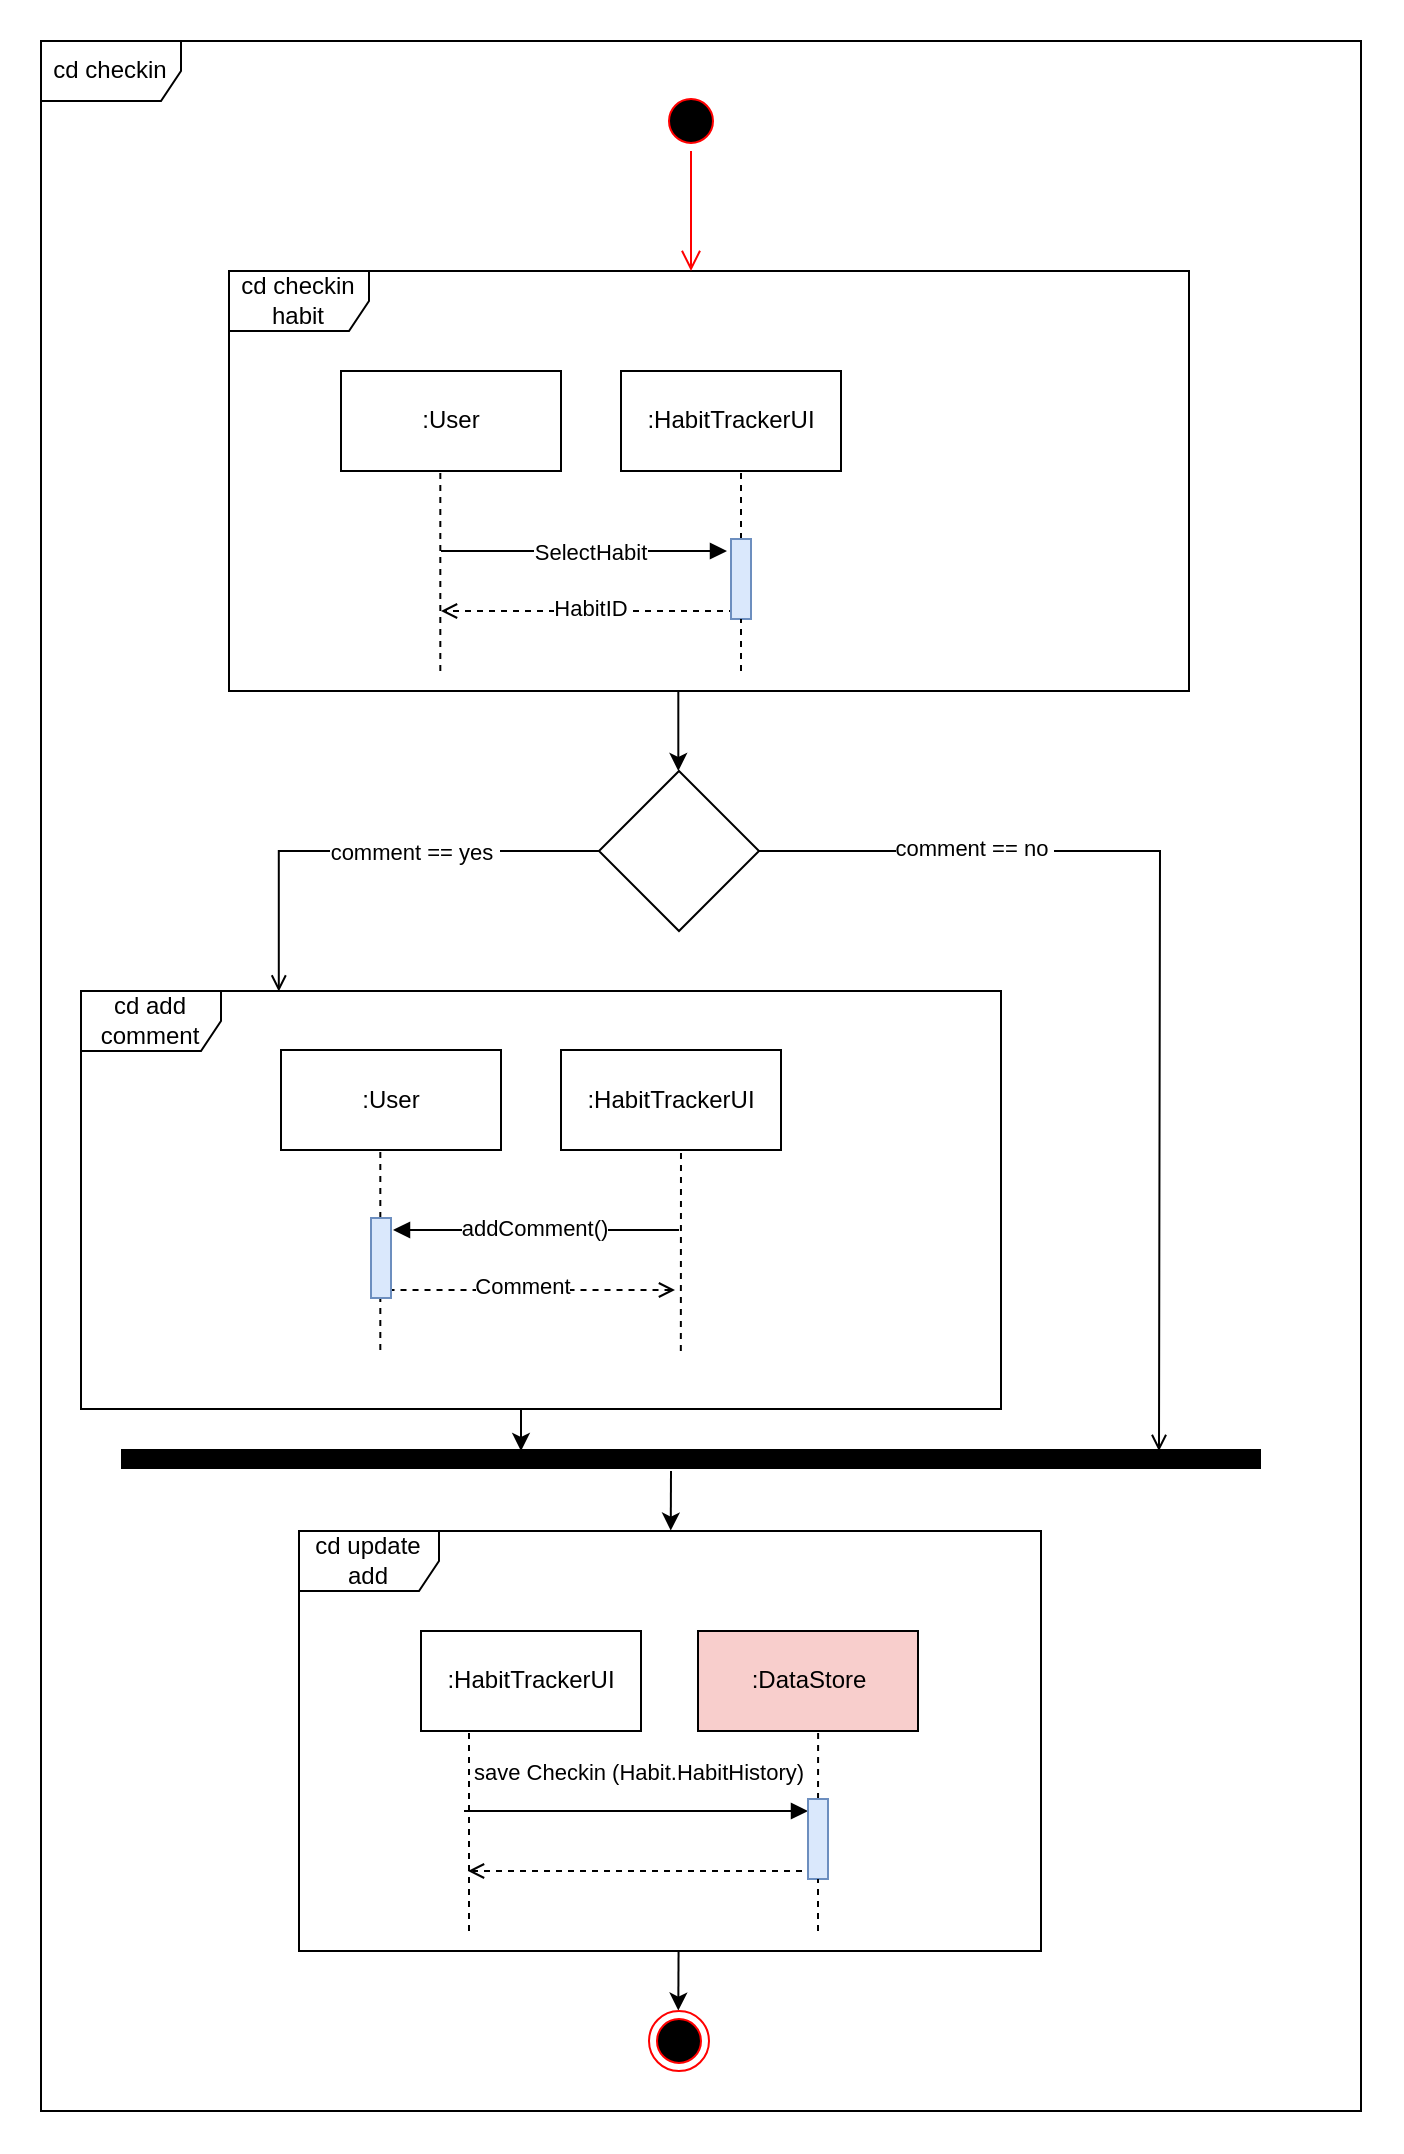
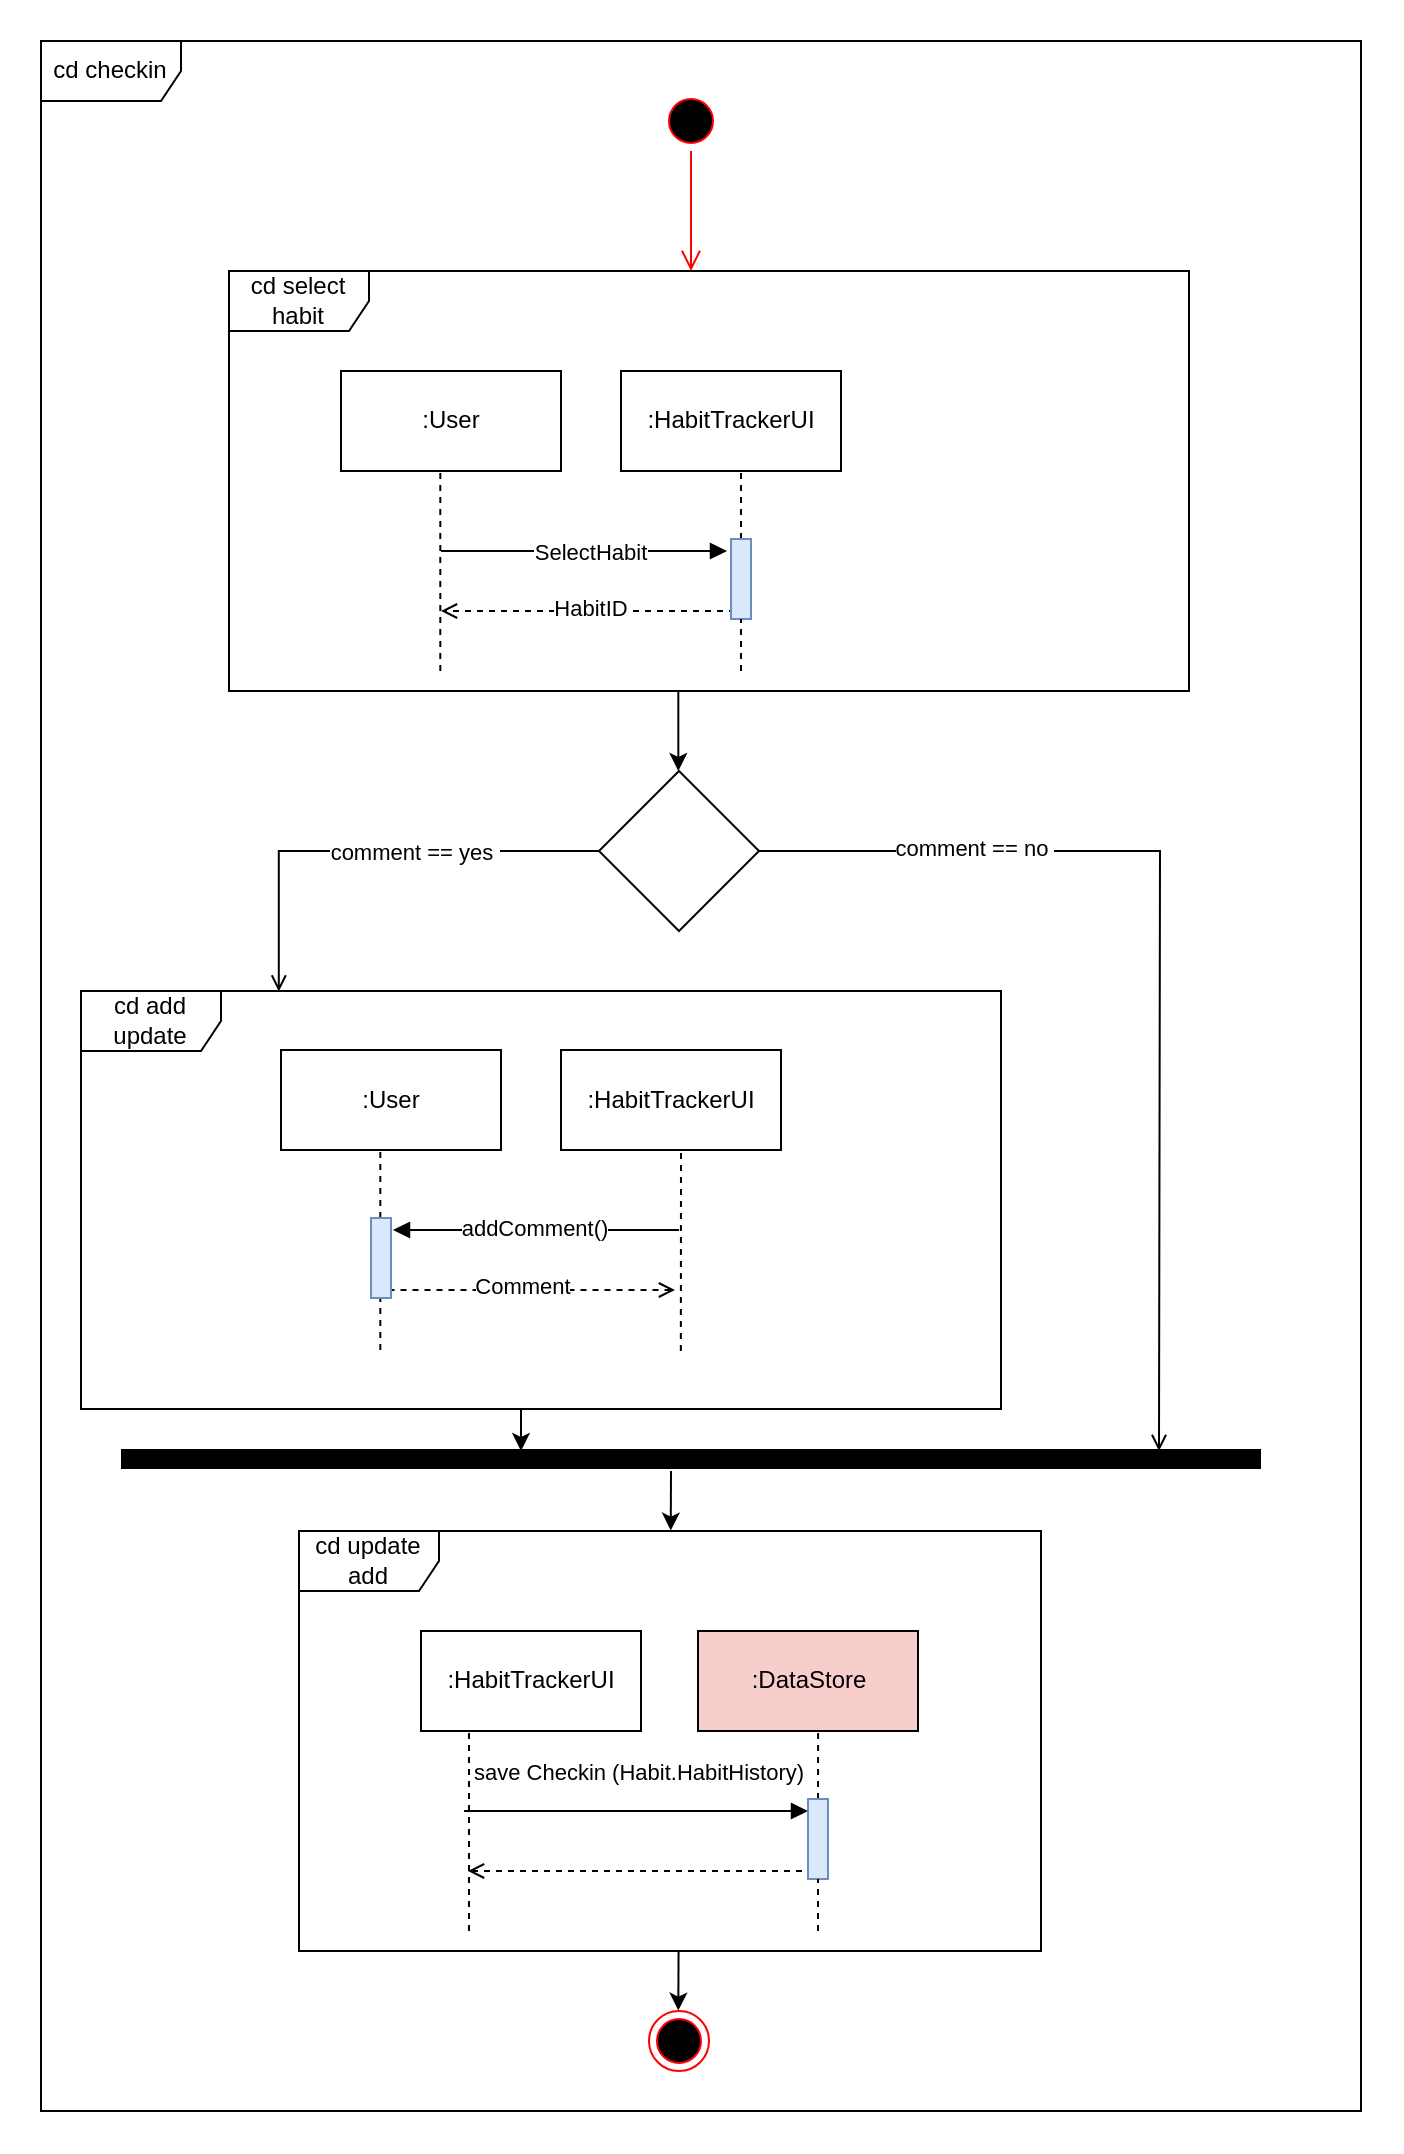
(299, 301) -> (299, 301)
(151, 1021) -> (151, 1021)
